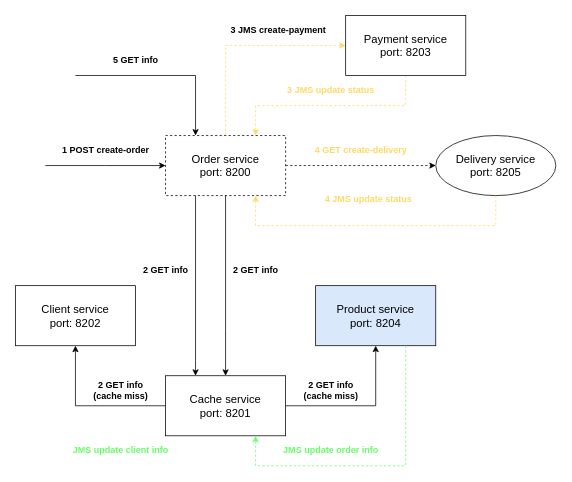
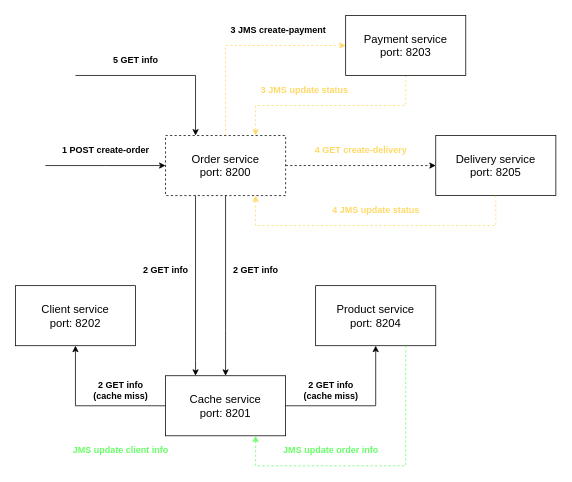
(330, 90) -> (304, 90)
(495, 165) -> (495, 165)
(368, 199) -> (375, 210)
(375, 315) -> (375, 315)
